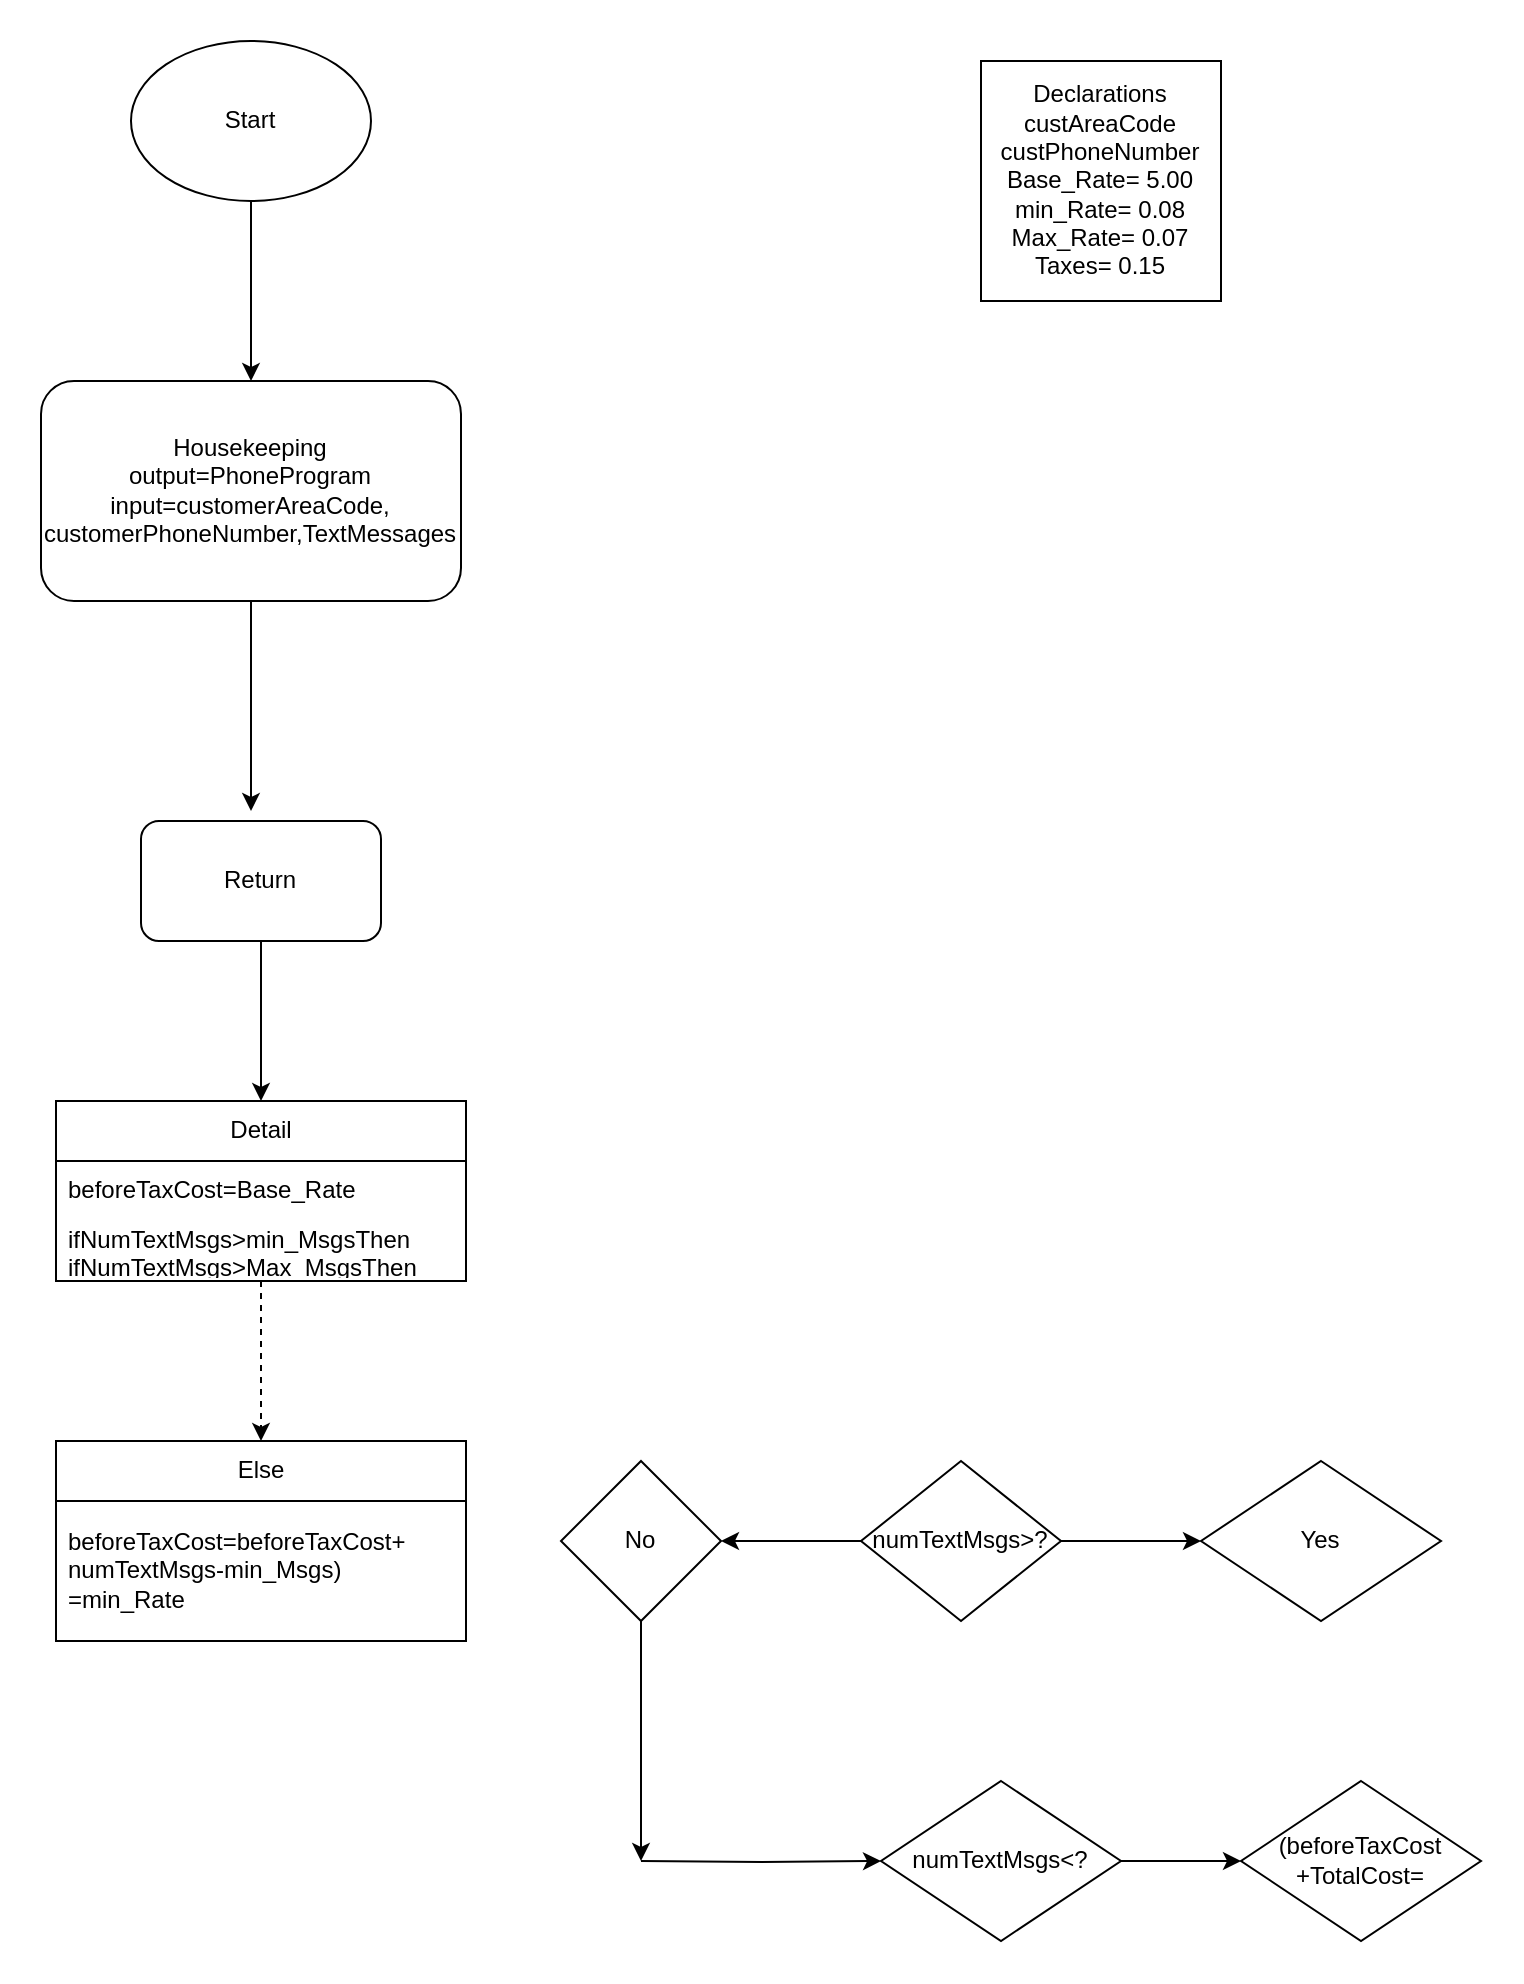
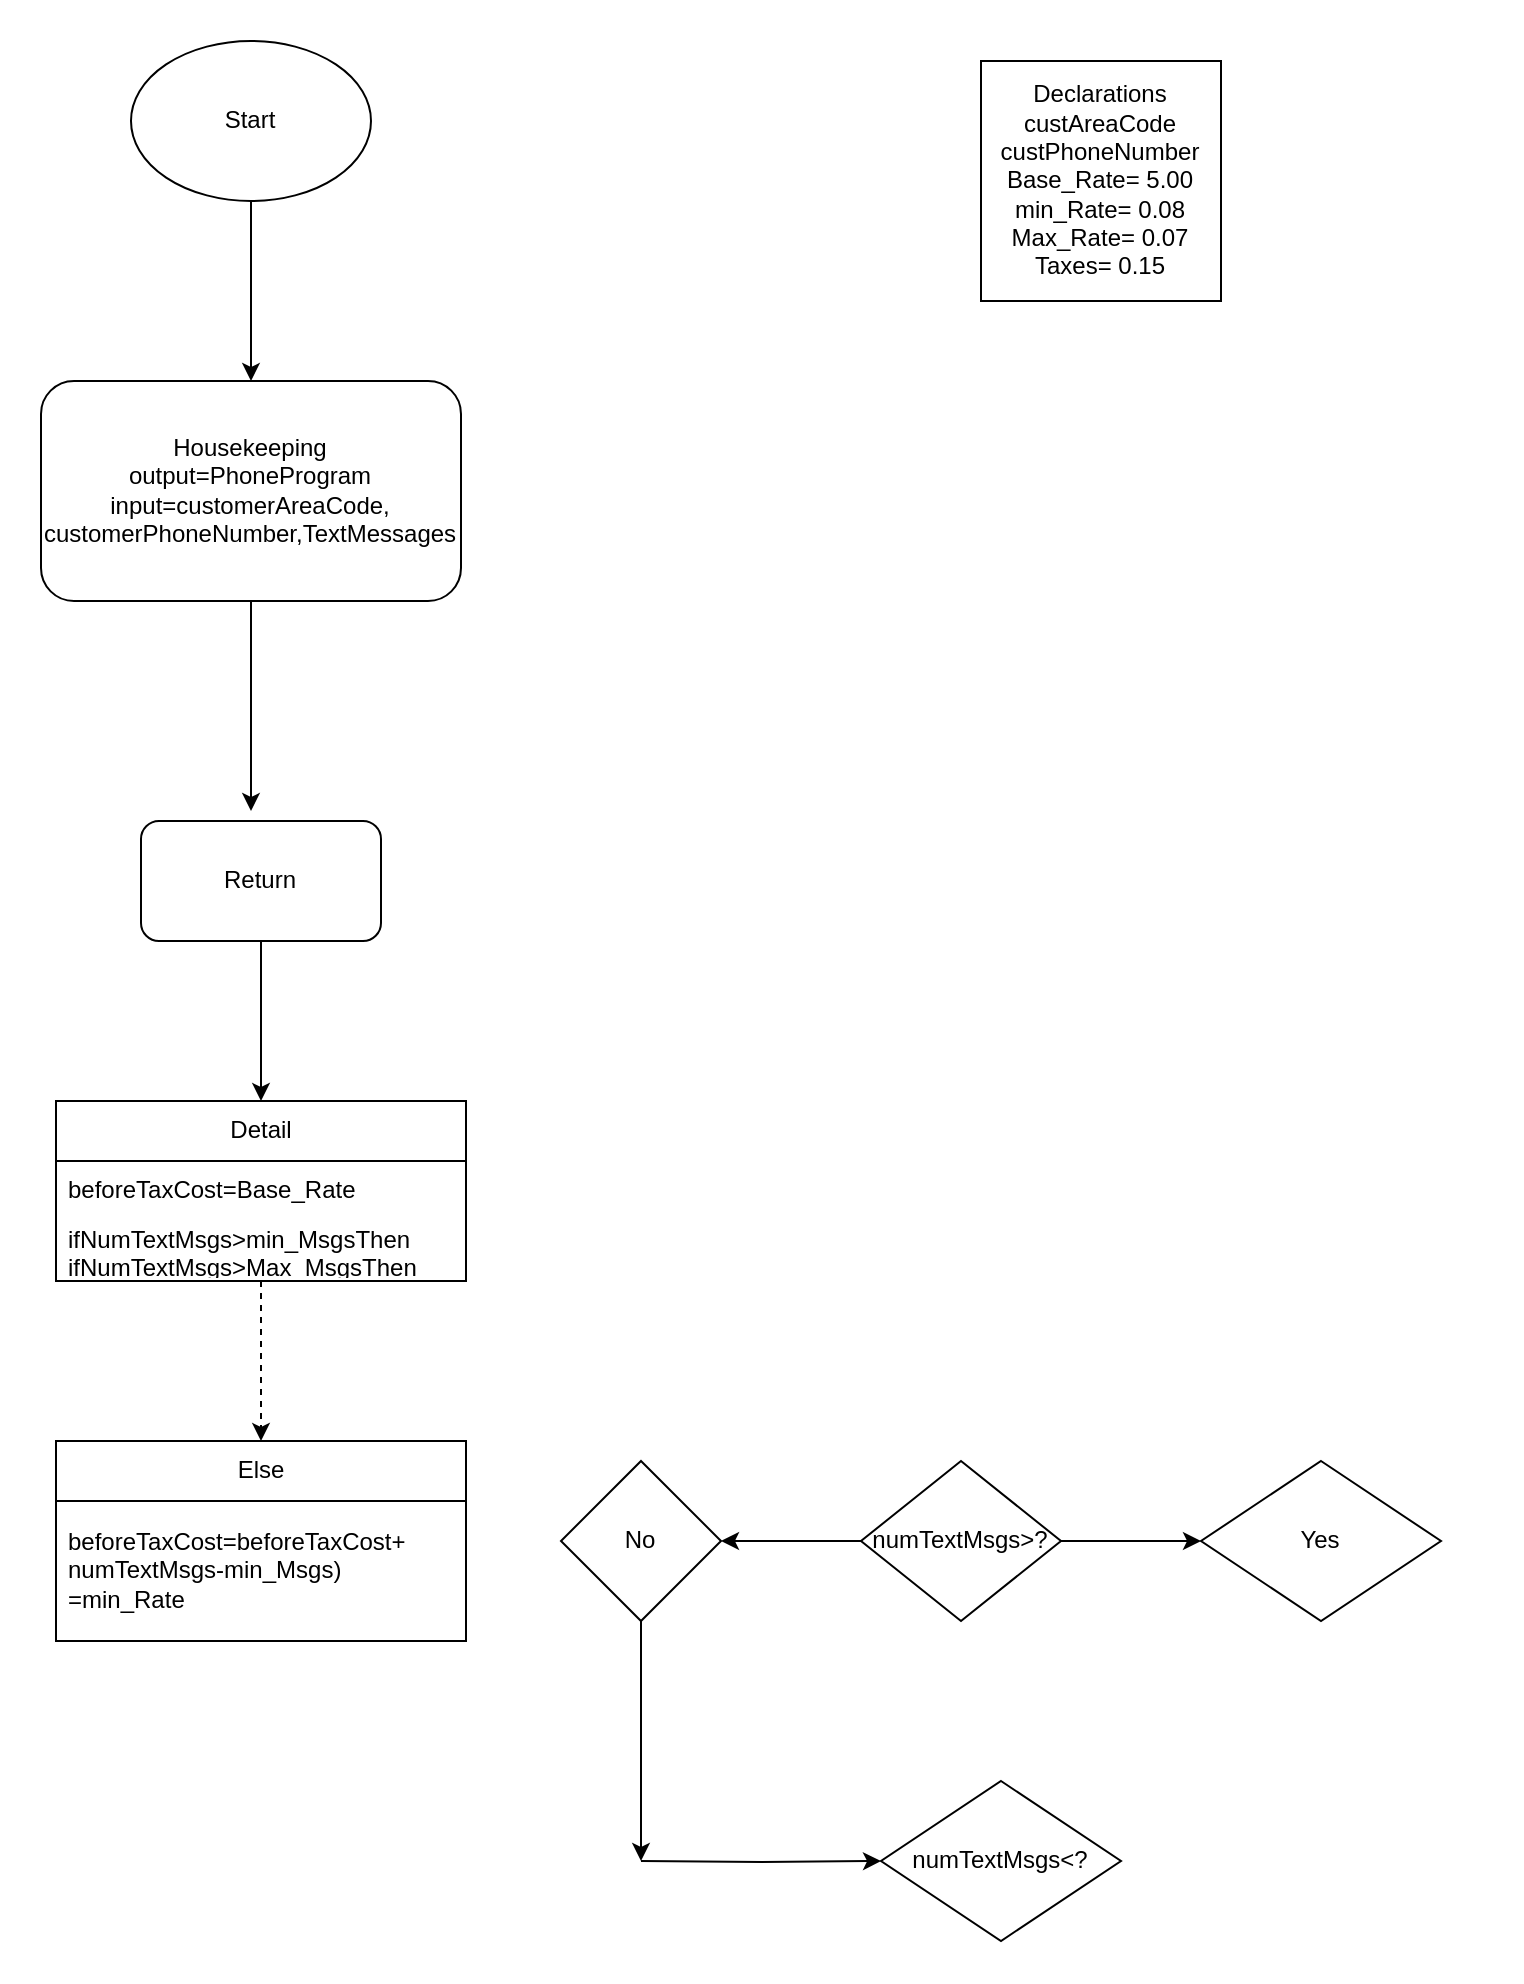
(1174, 1861) -> none
(1361, 1861) -> none
